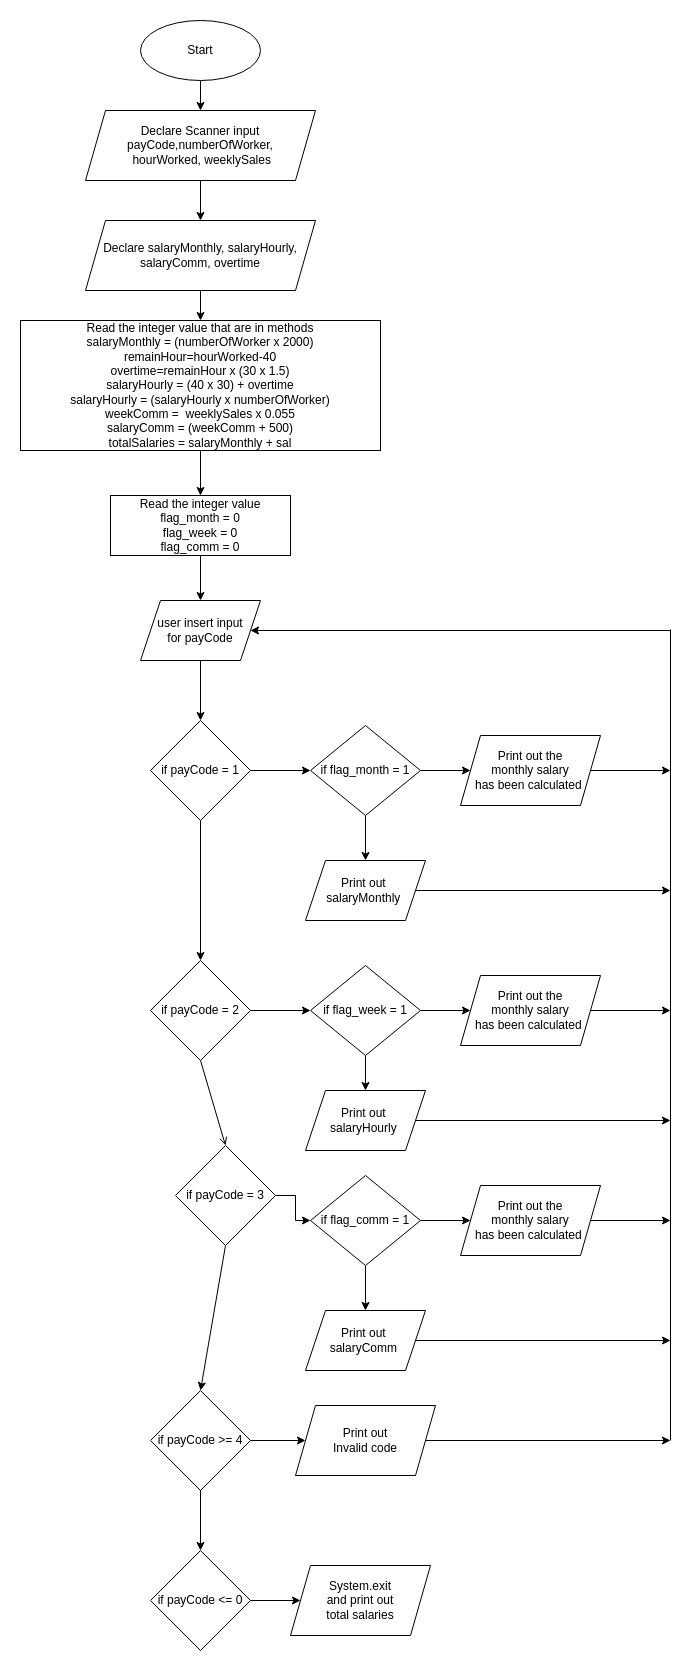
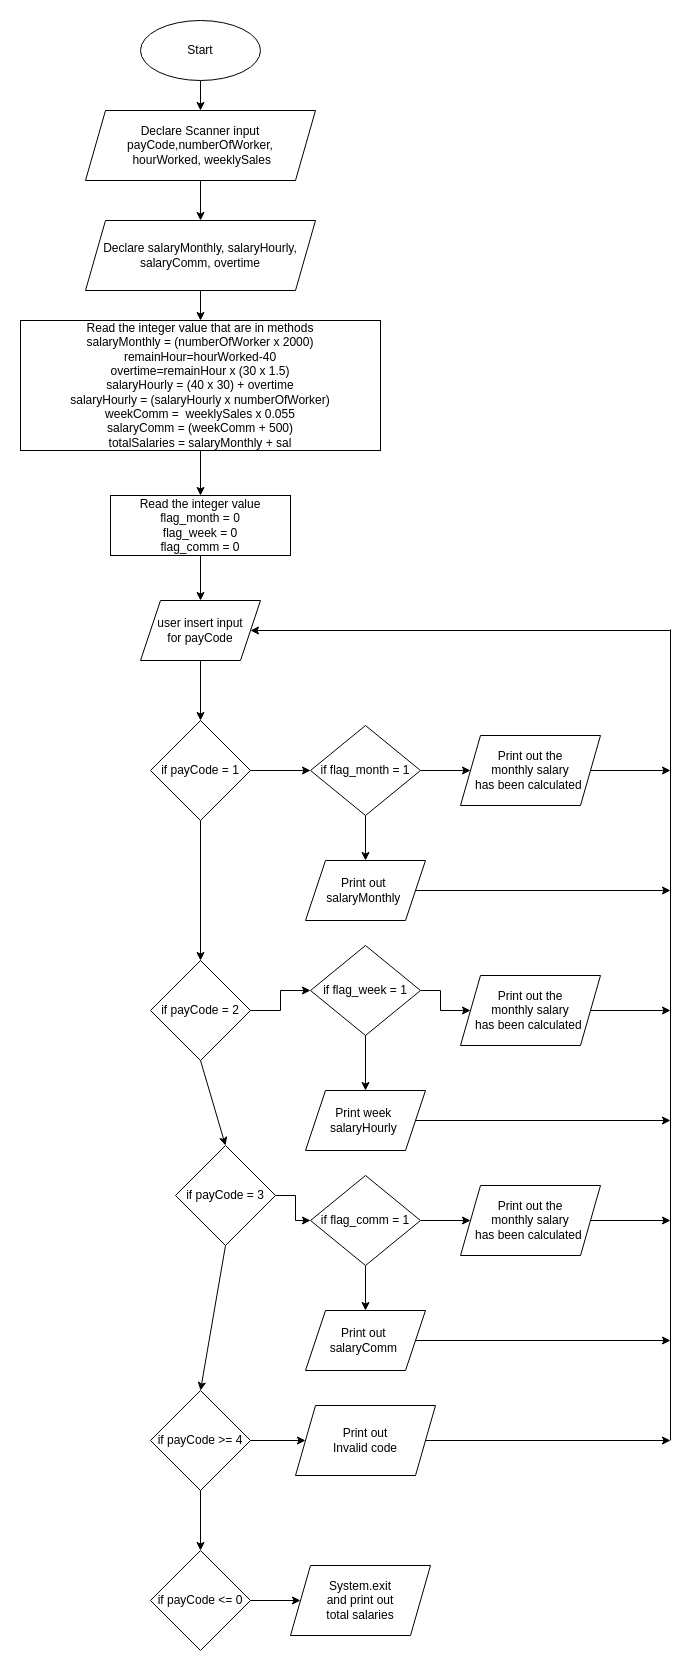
(366, 1011) -> (366, 991)
(366, 1121) -> (366, 1121)
(224, 1139) -> (223, 1137)
